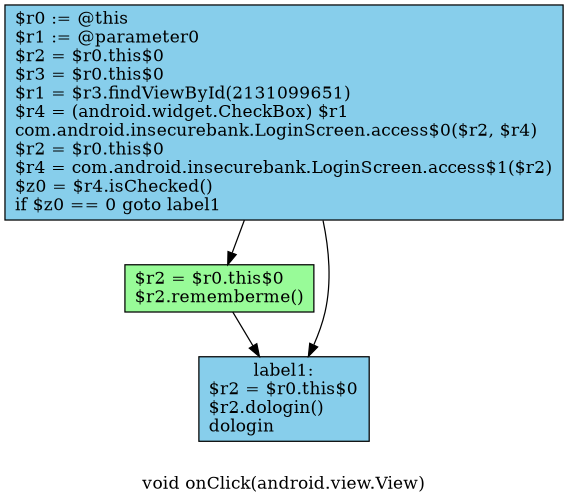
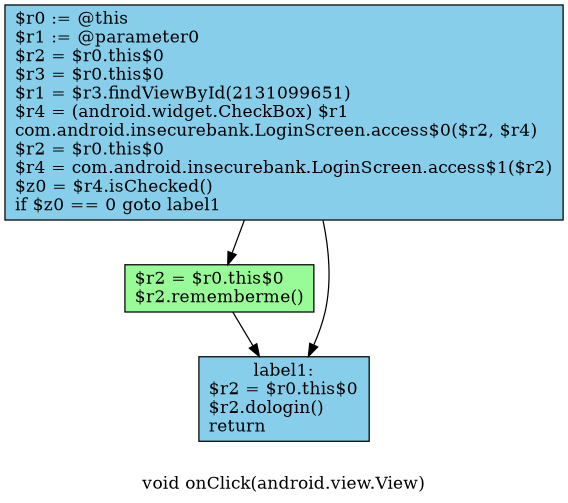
(284, 399) -> (284, 399)
